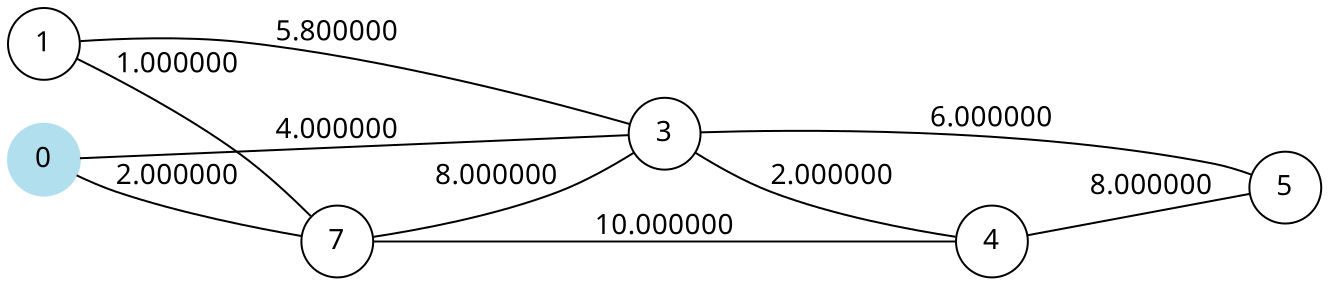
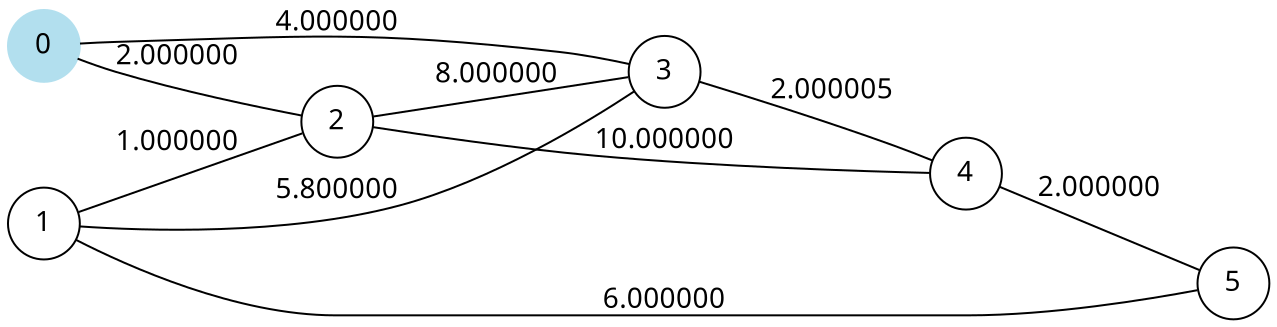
(978, 136) -> (631, 315)
(832, 177) -> (832, 91)
(1152, 187) -> (1100, 189)
(337, 241) -> (337, 122)
